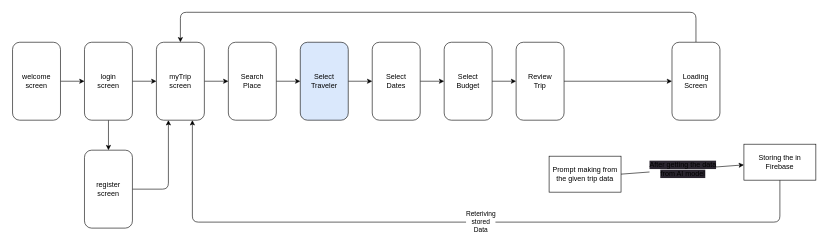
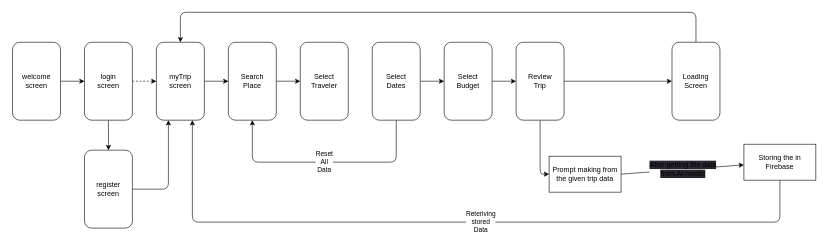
(141, 81) -> (141, 81)
(324, 81) -> (324, 81)
(366, 81) -> none
none -> (395, 161)
none -> (541, 173)
